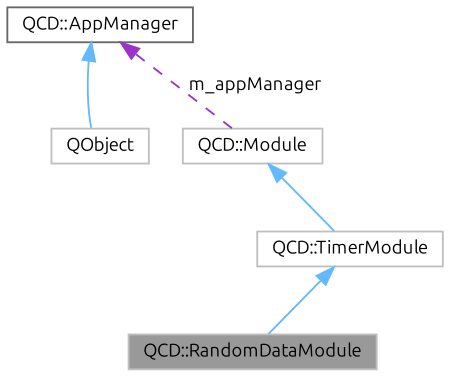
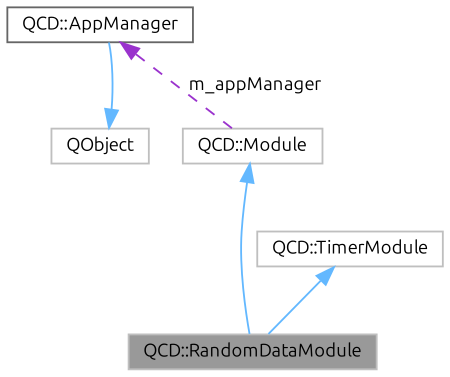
(88, 94) -> (112, 76)
(308, 204) -> (241, 258)
